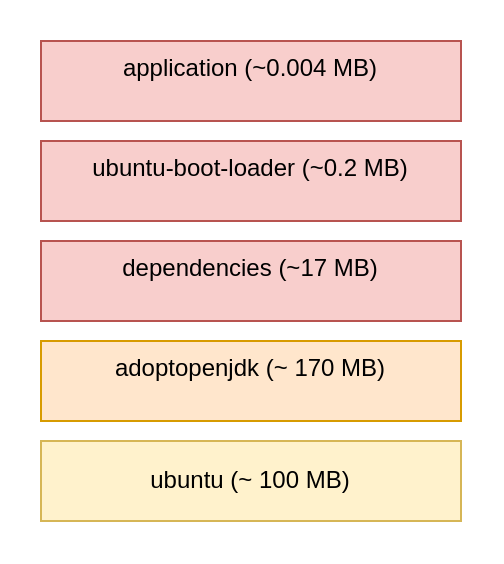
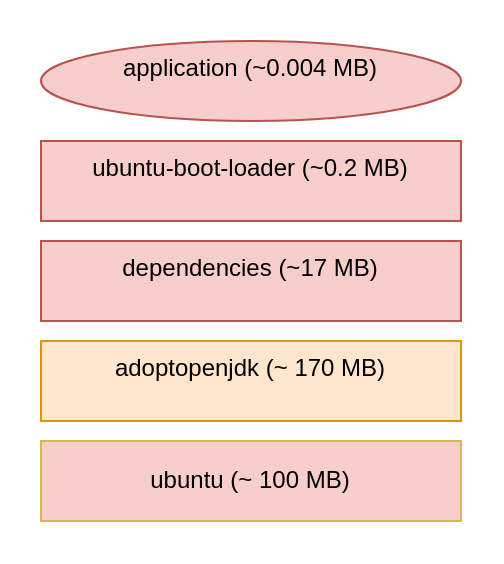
(251, 81) -> (251, 81)
(251, 481) -> (251, 481)
